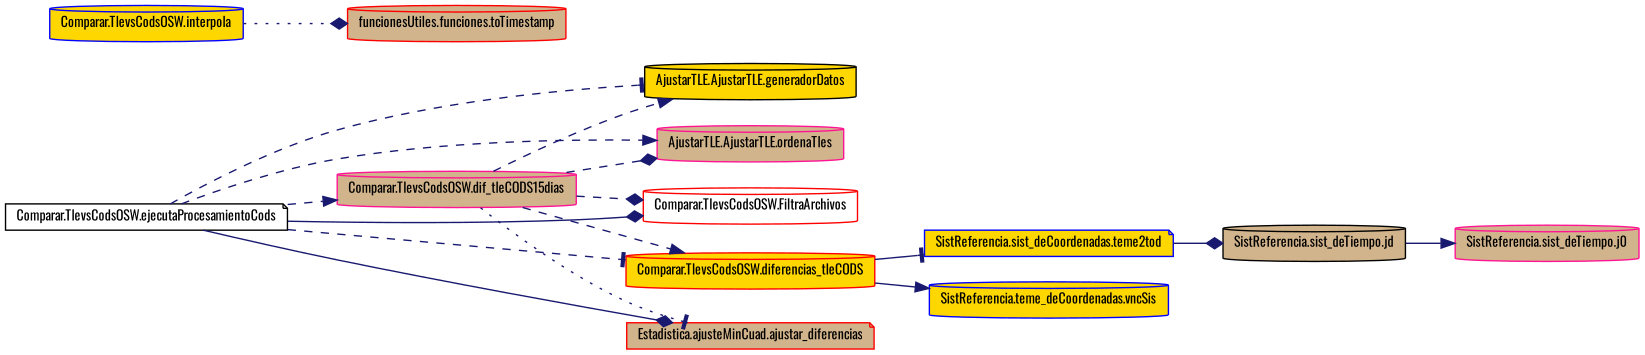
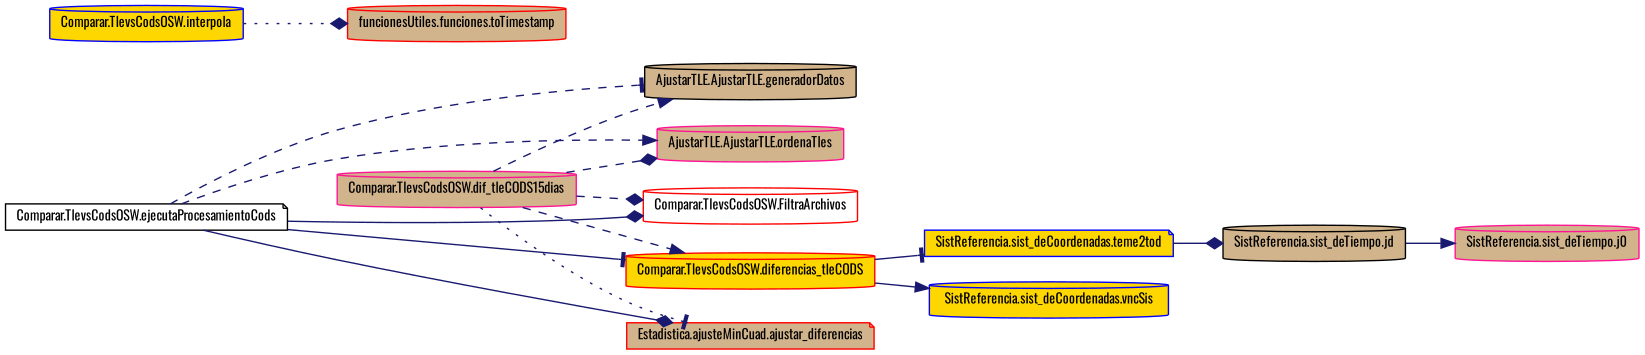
(750, 82) -> (750, 82)
(305, 203) -> none
(453, 244) -> (453, 244)
(1049, 300) -> (1049, 300)
